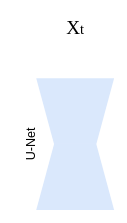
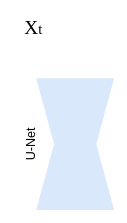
(75, 27) -> (33, 27)
